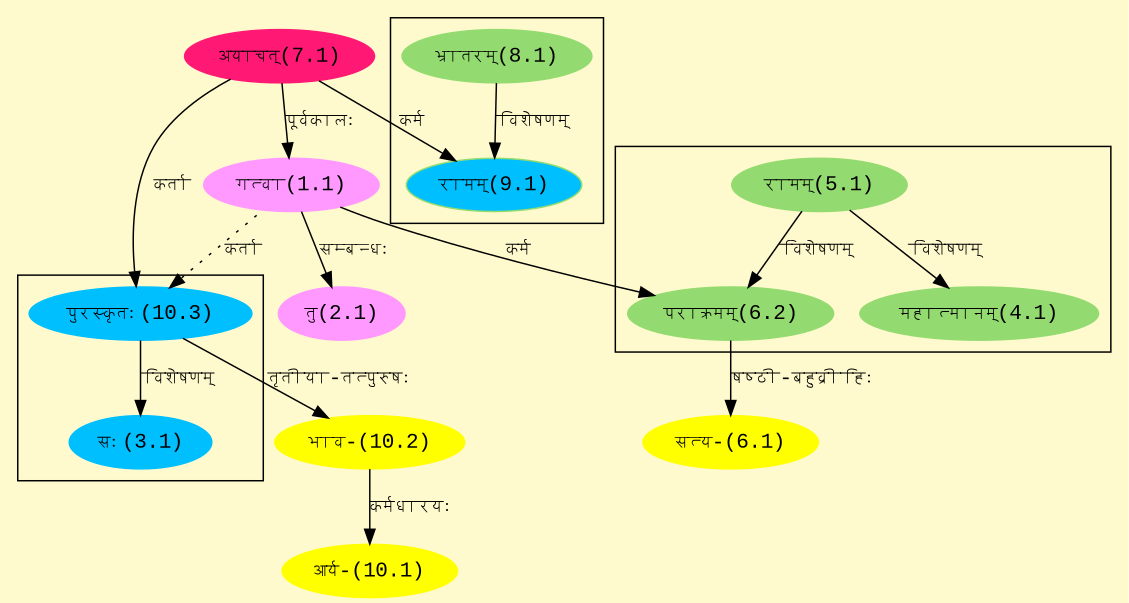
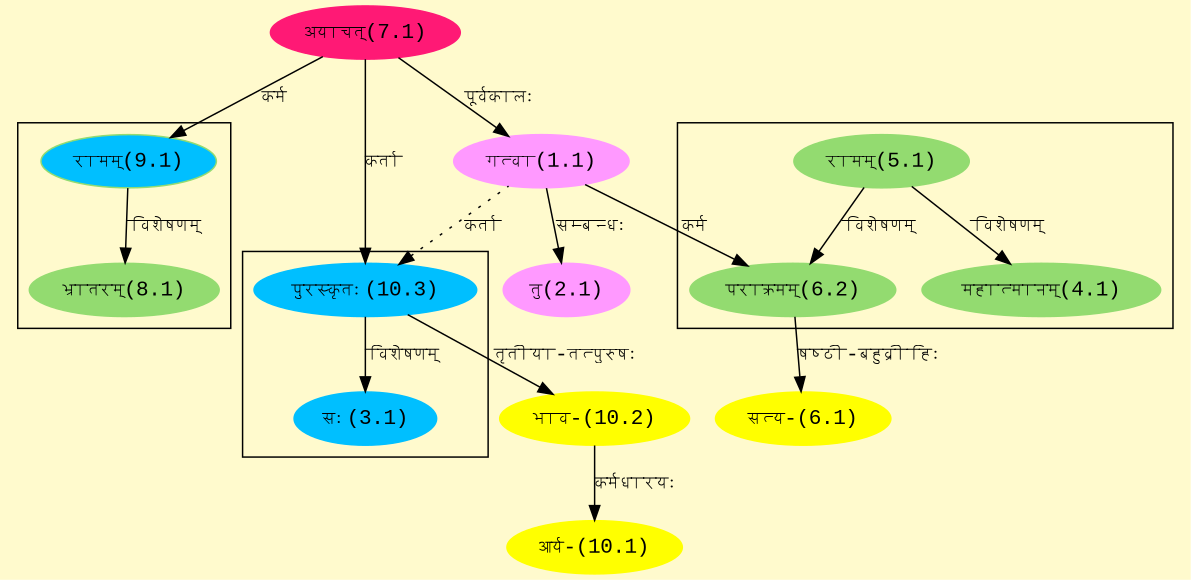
(496, 113) -> (127, 218)
